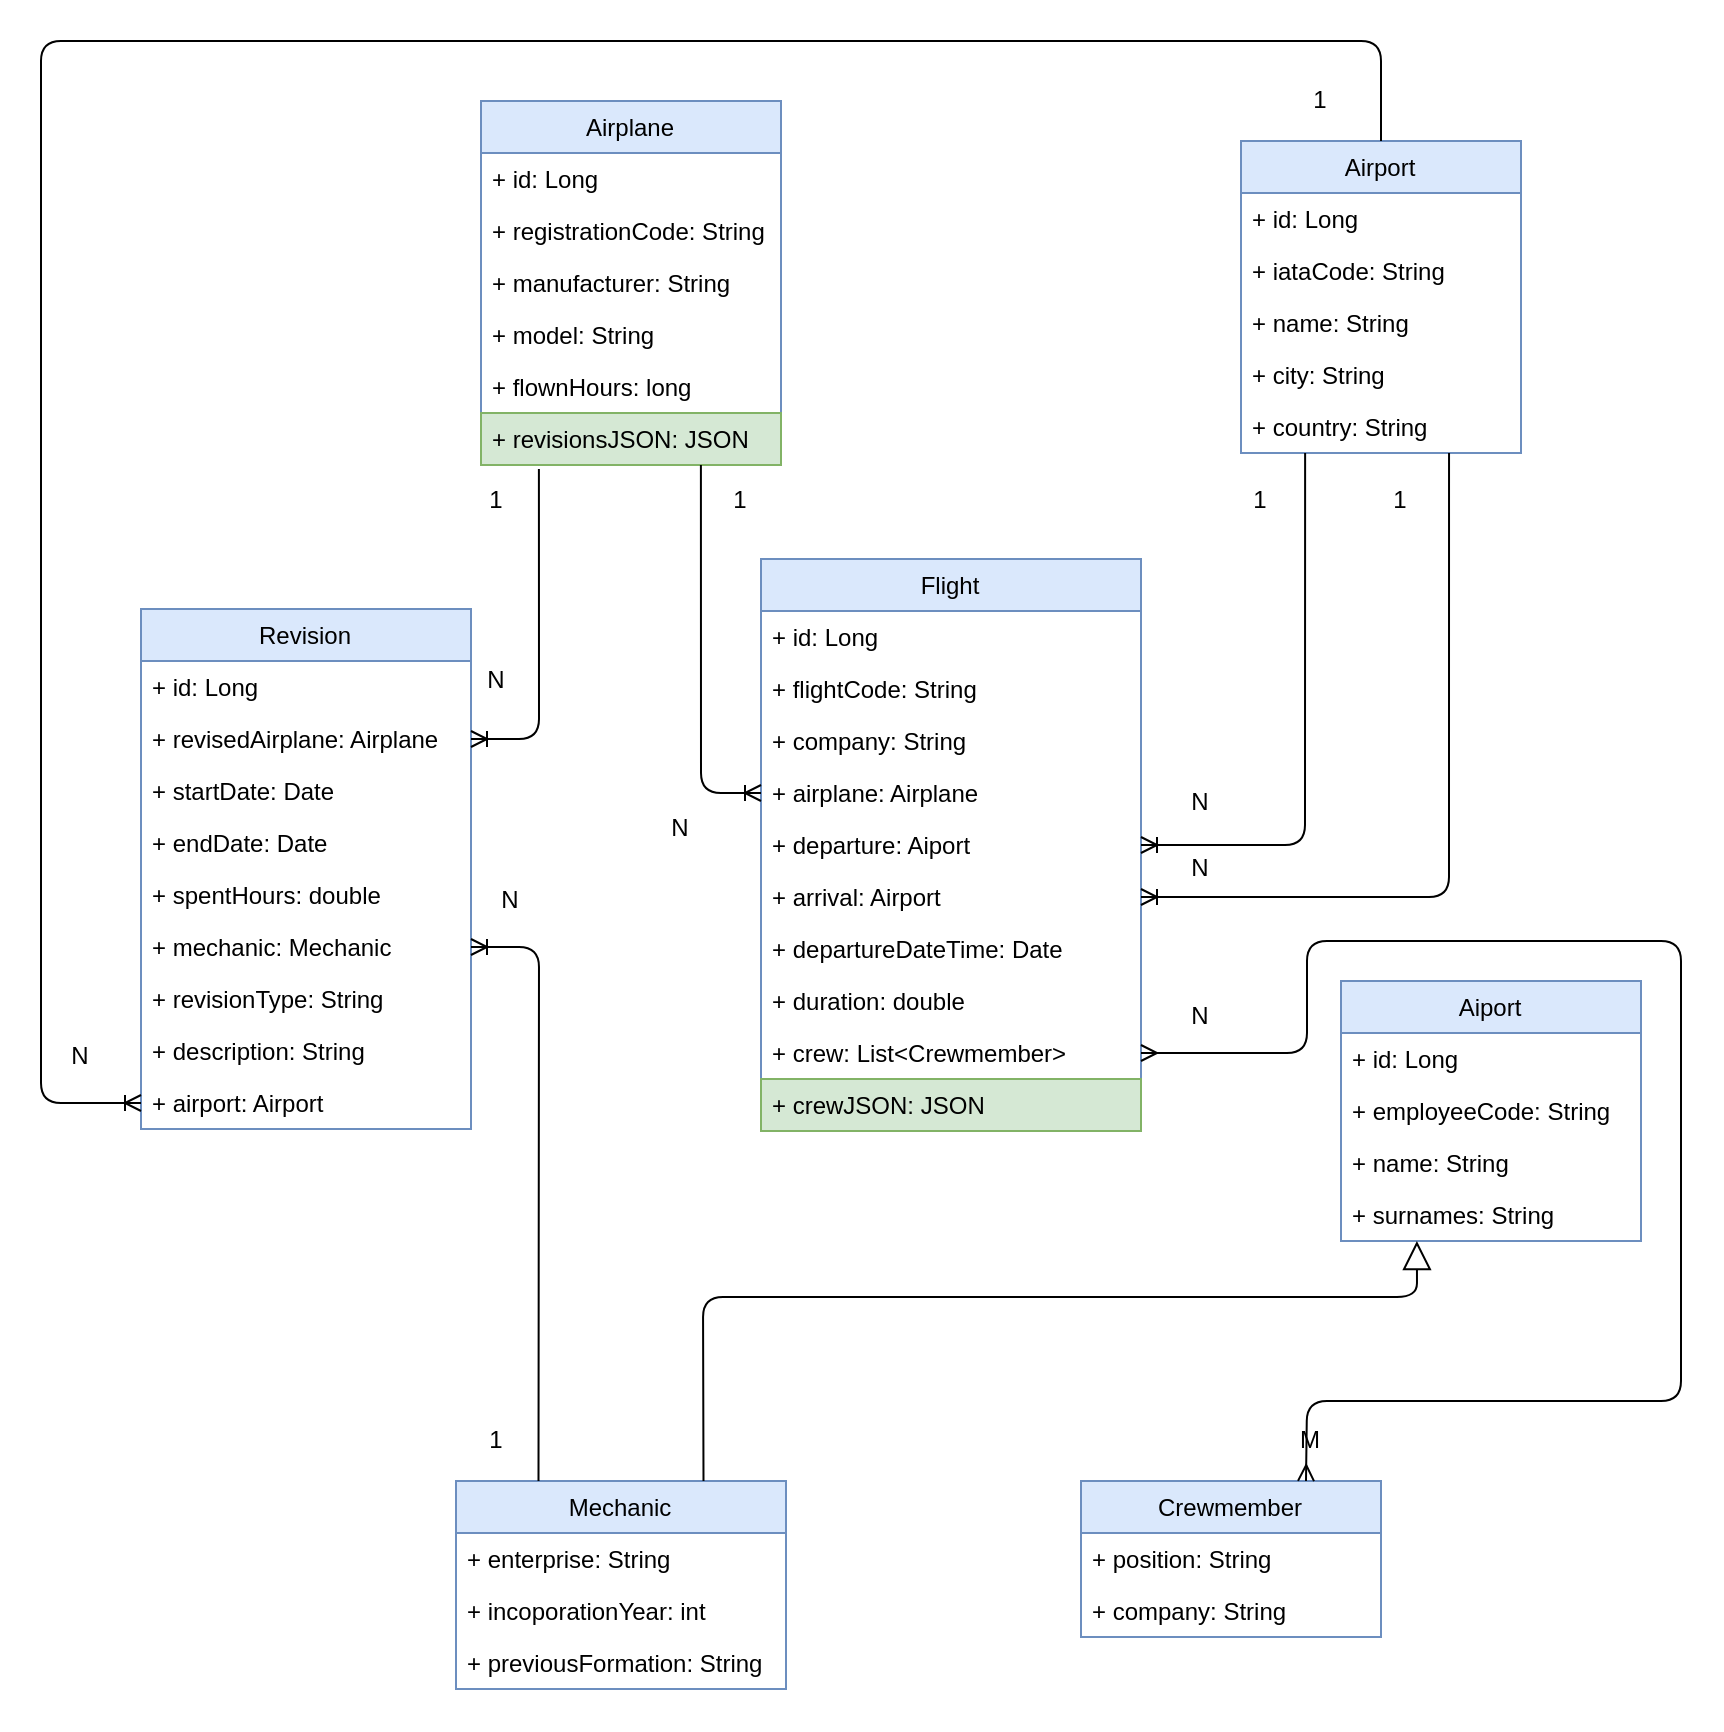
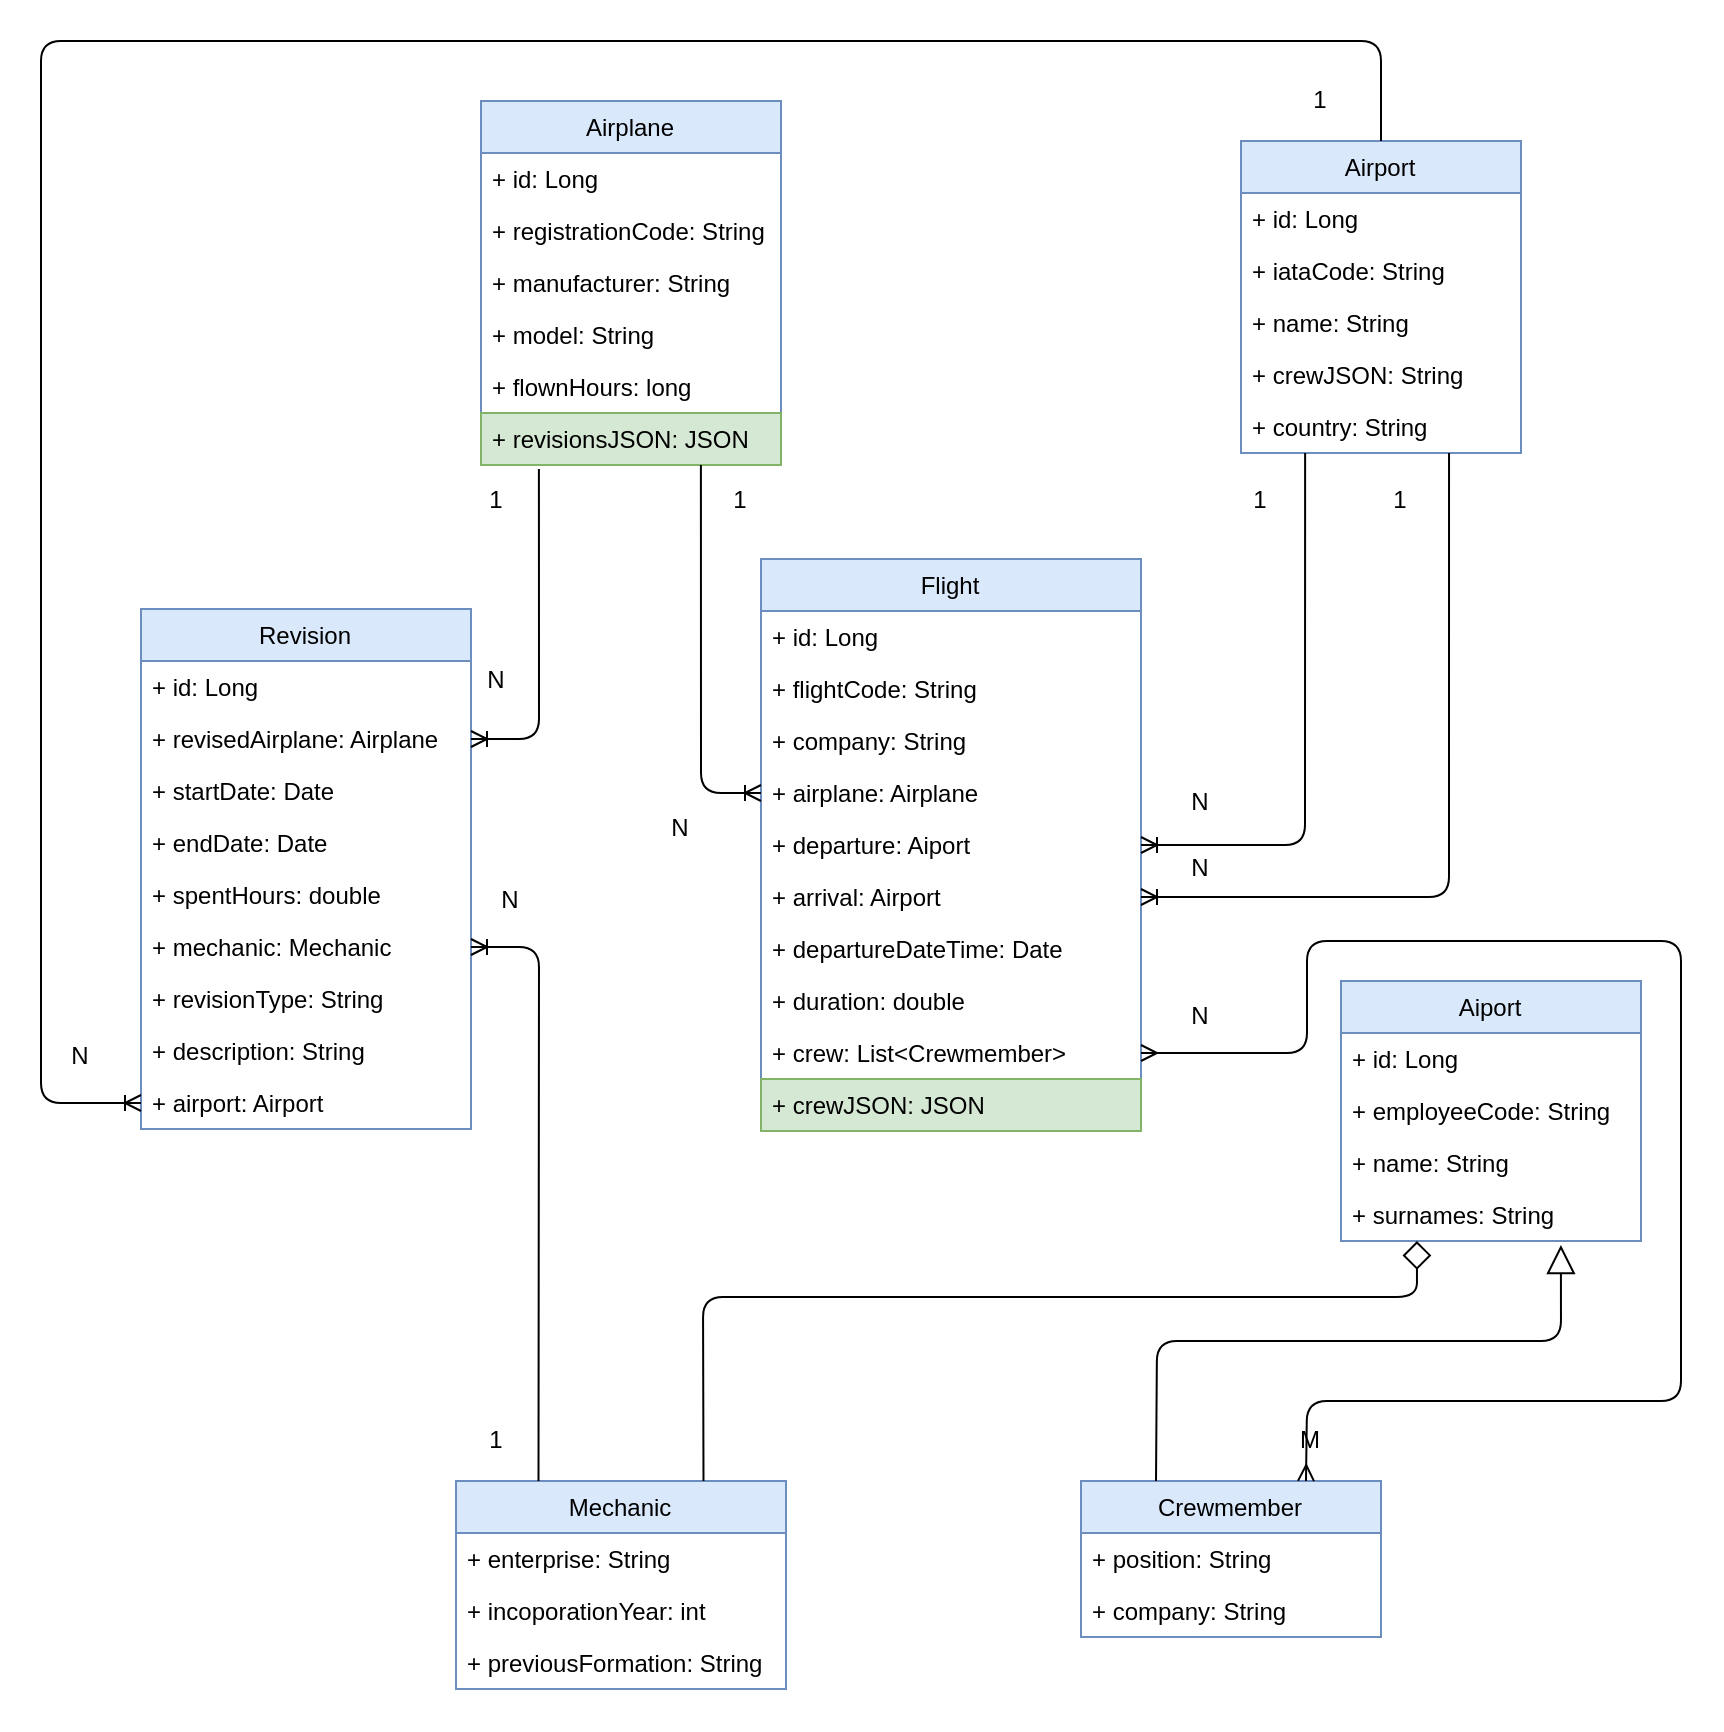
(1330, 376) -> (1360, 376)
(1417, 1270) -> (1417, 1270)
none -> (1434, 1341)
